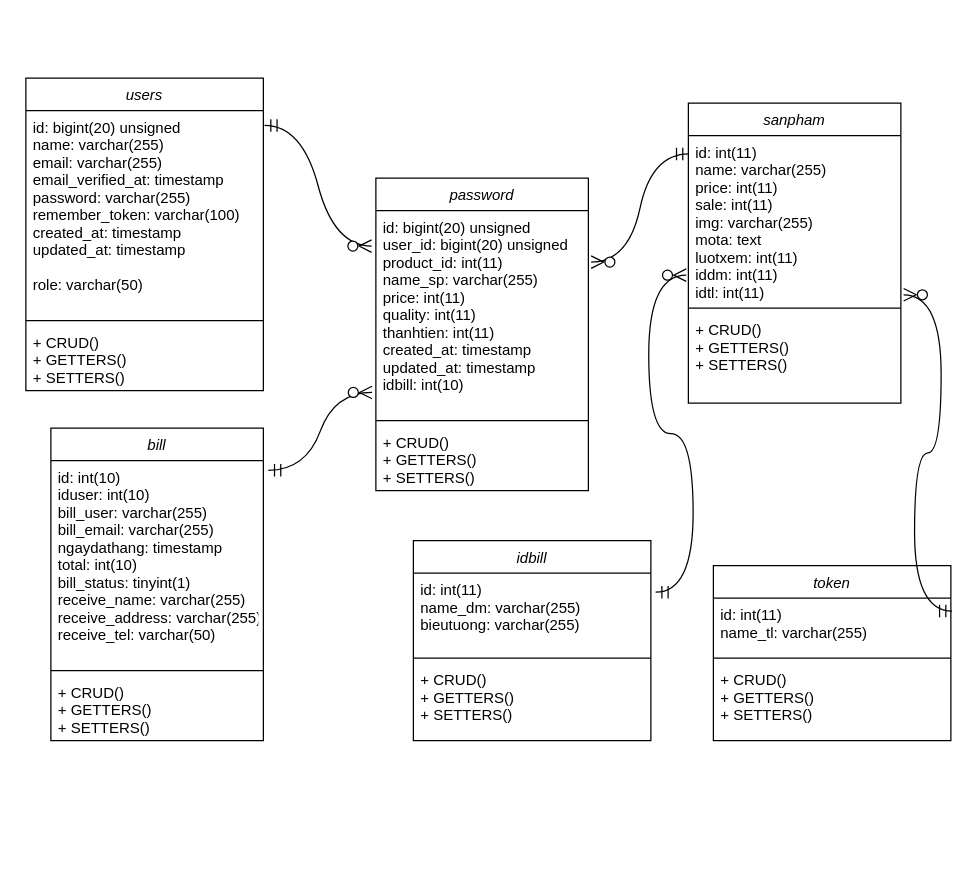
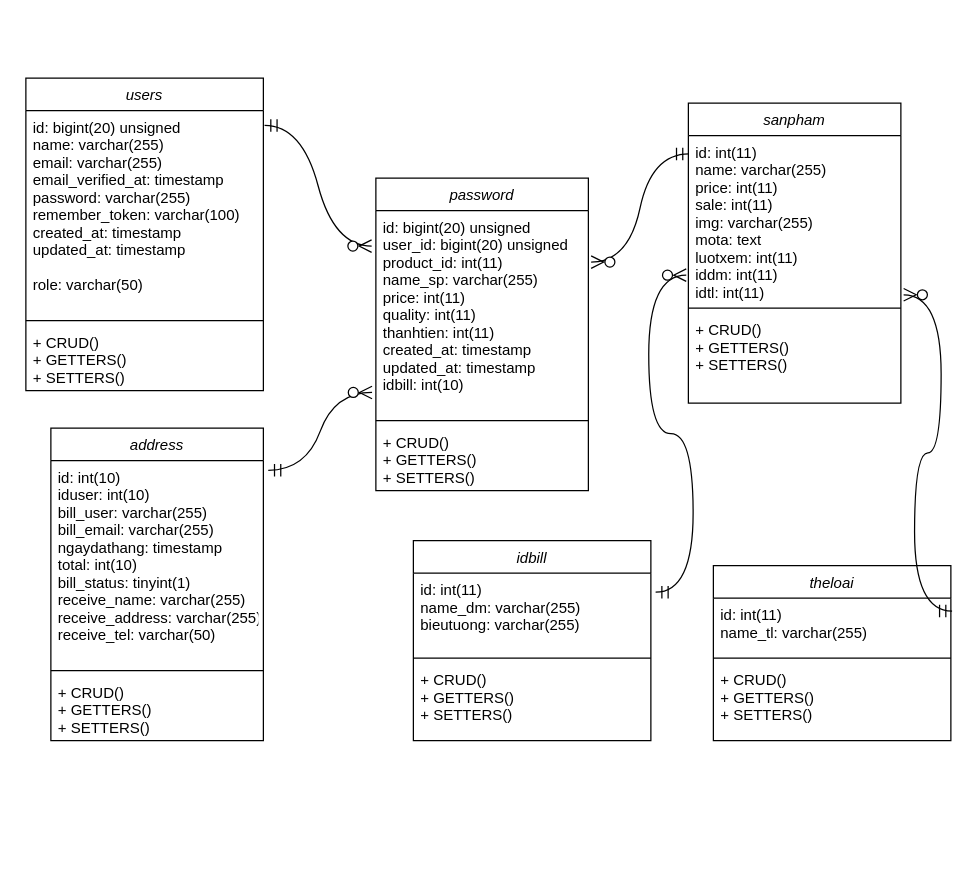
(156, 445) -> (156, 445)
(831, 583) -> (831, 583)
